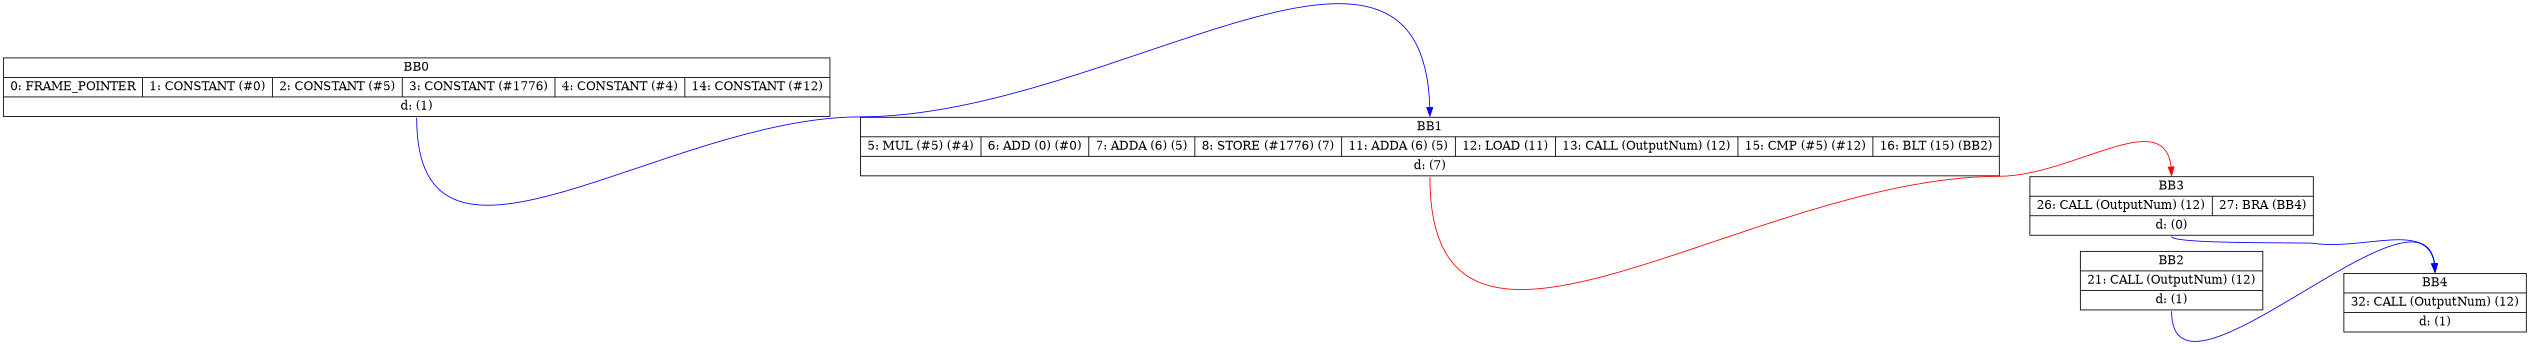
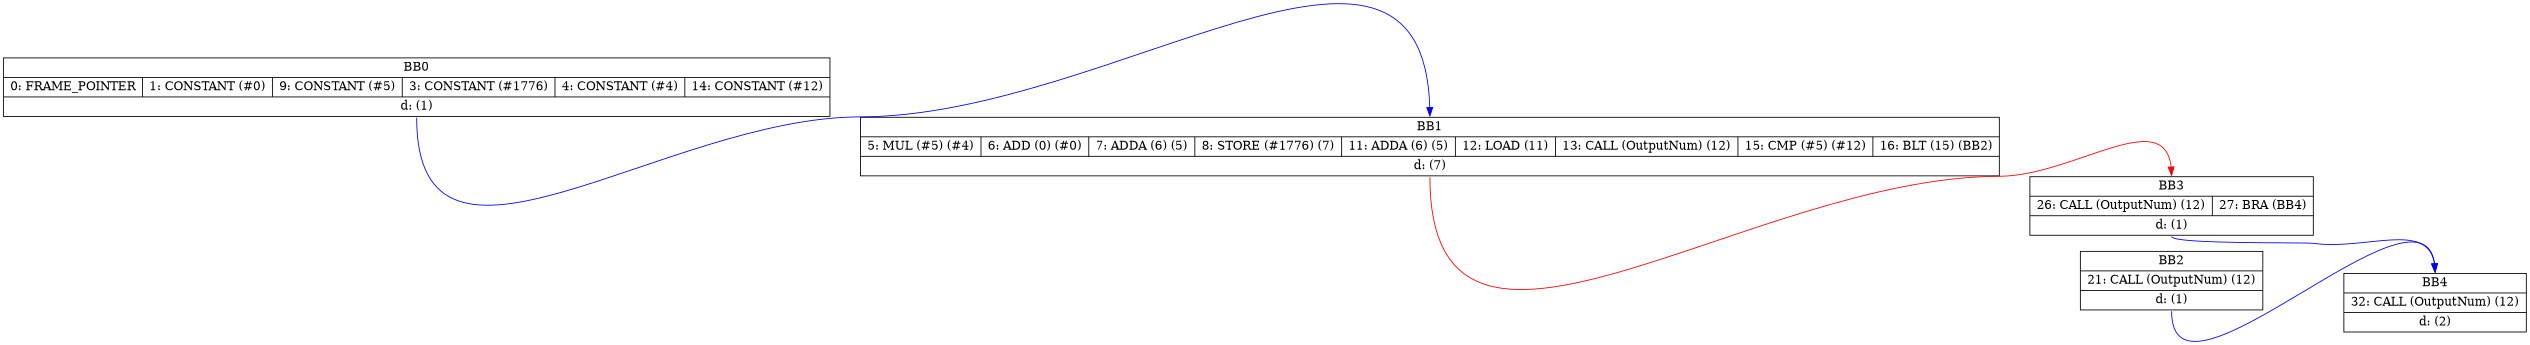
(337, 87) -> (337, 87)
(2172, 225) -> (2172, 225)
(2435, 322) -> (2435, 322)
